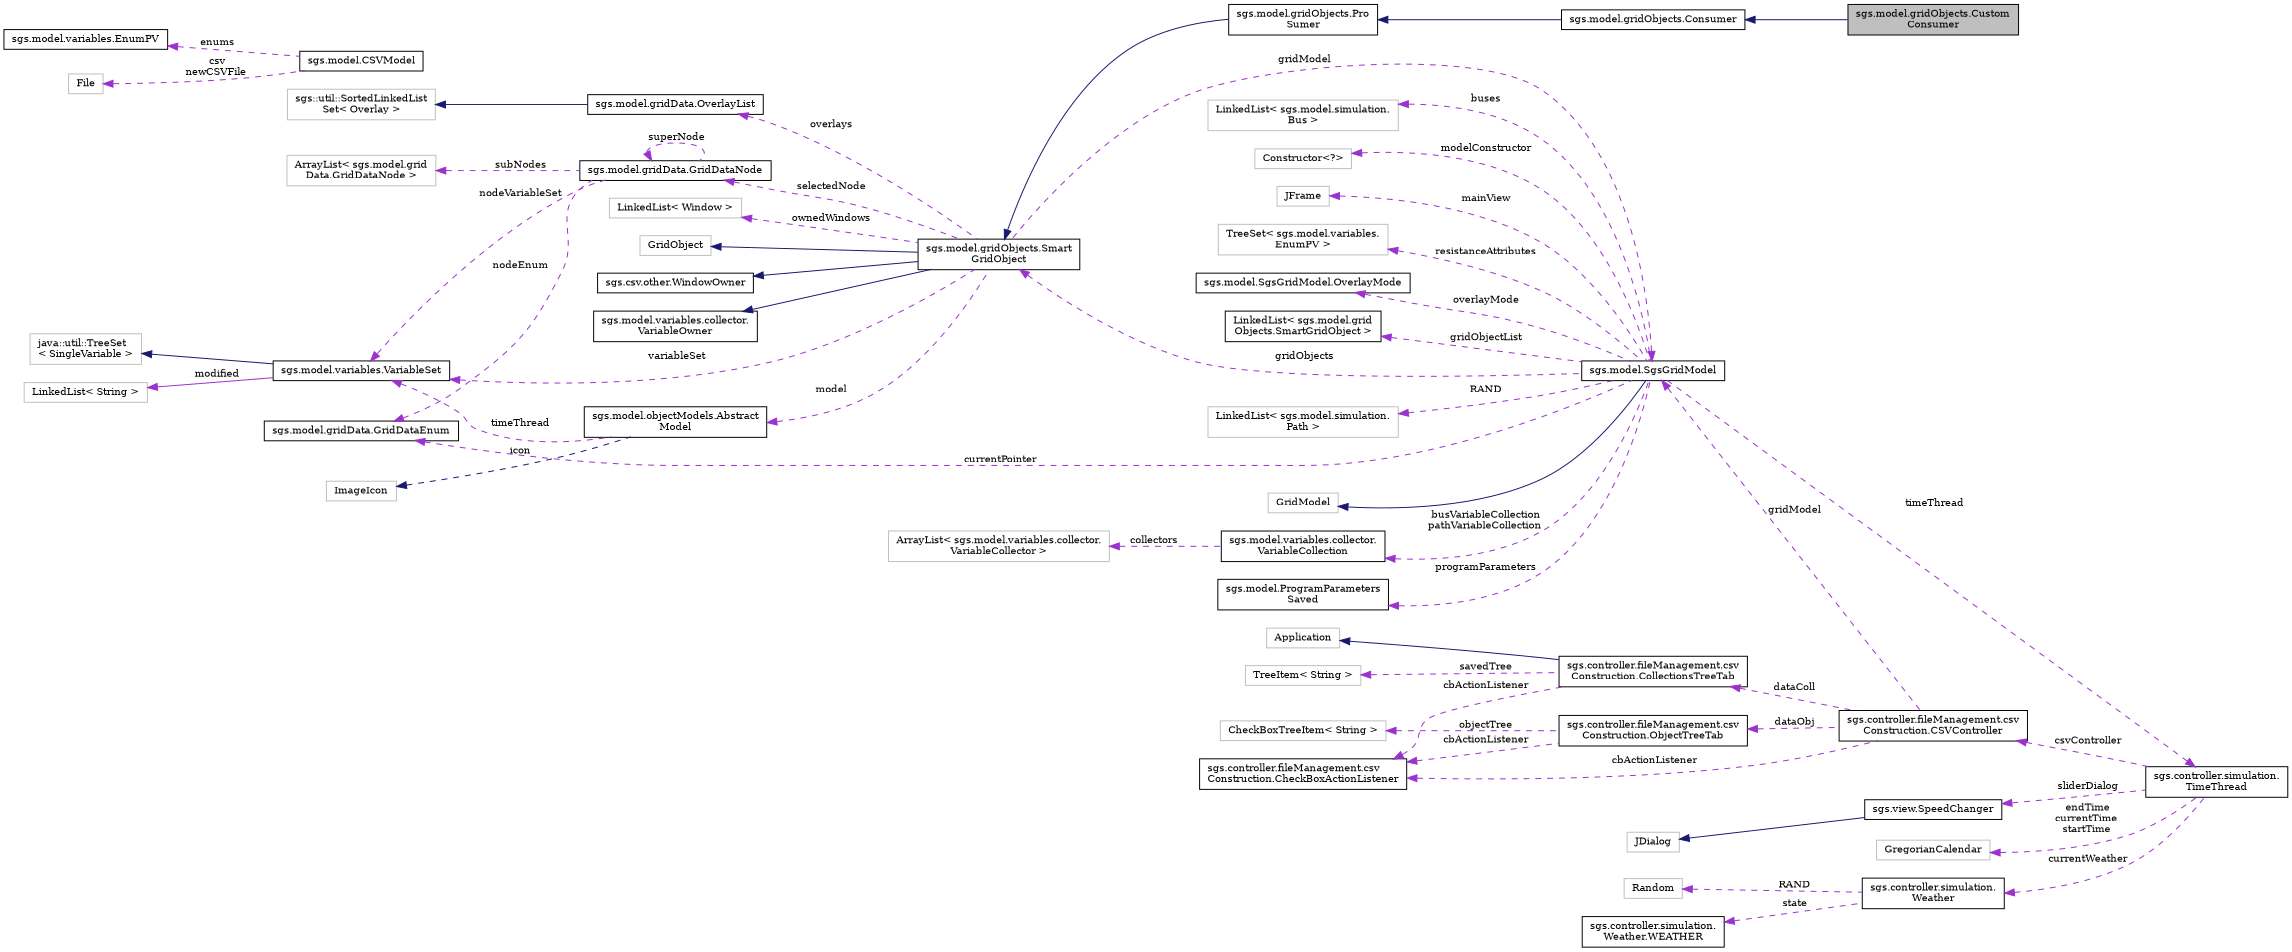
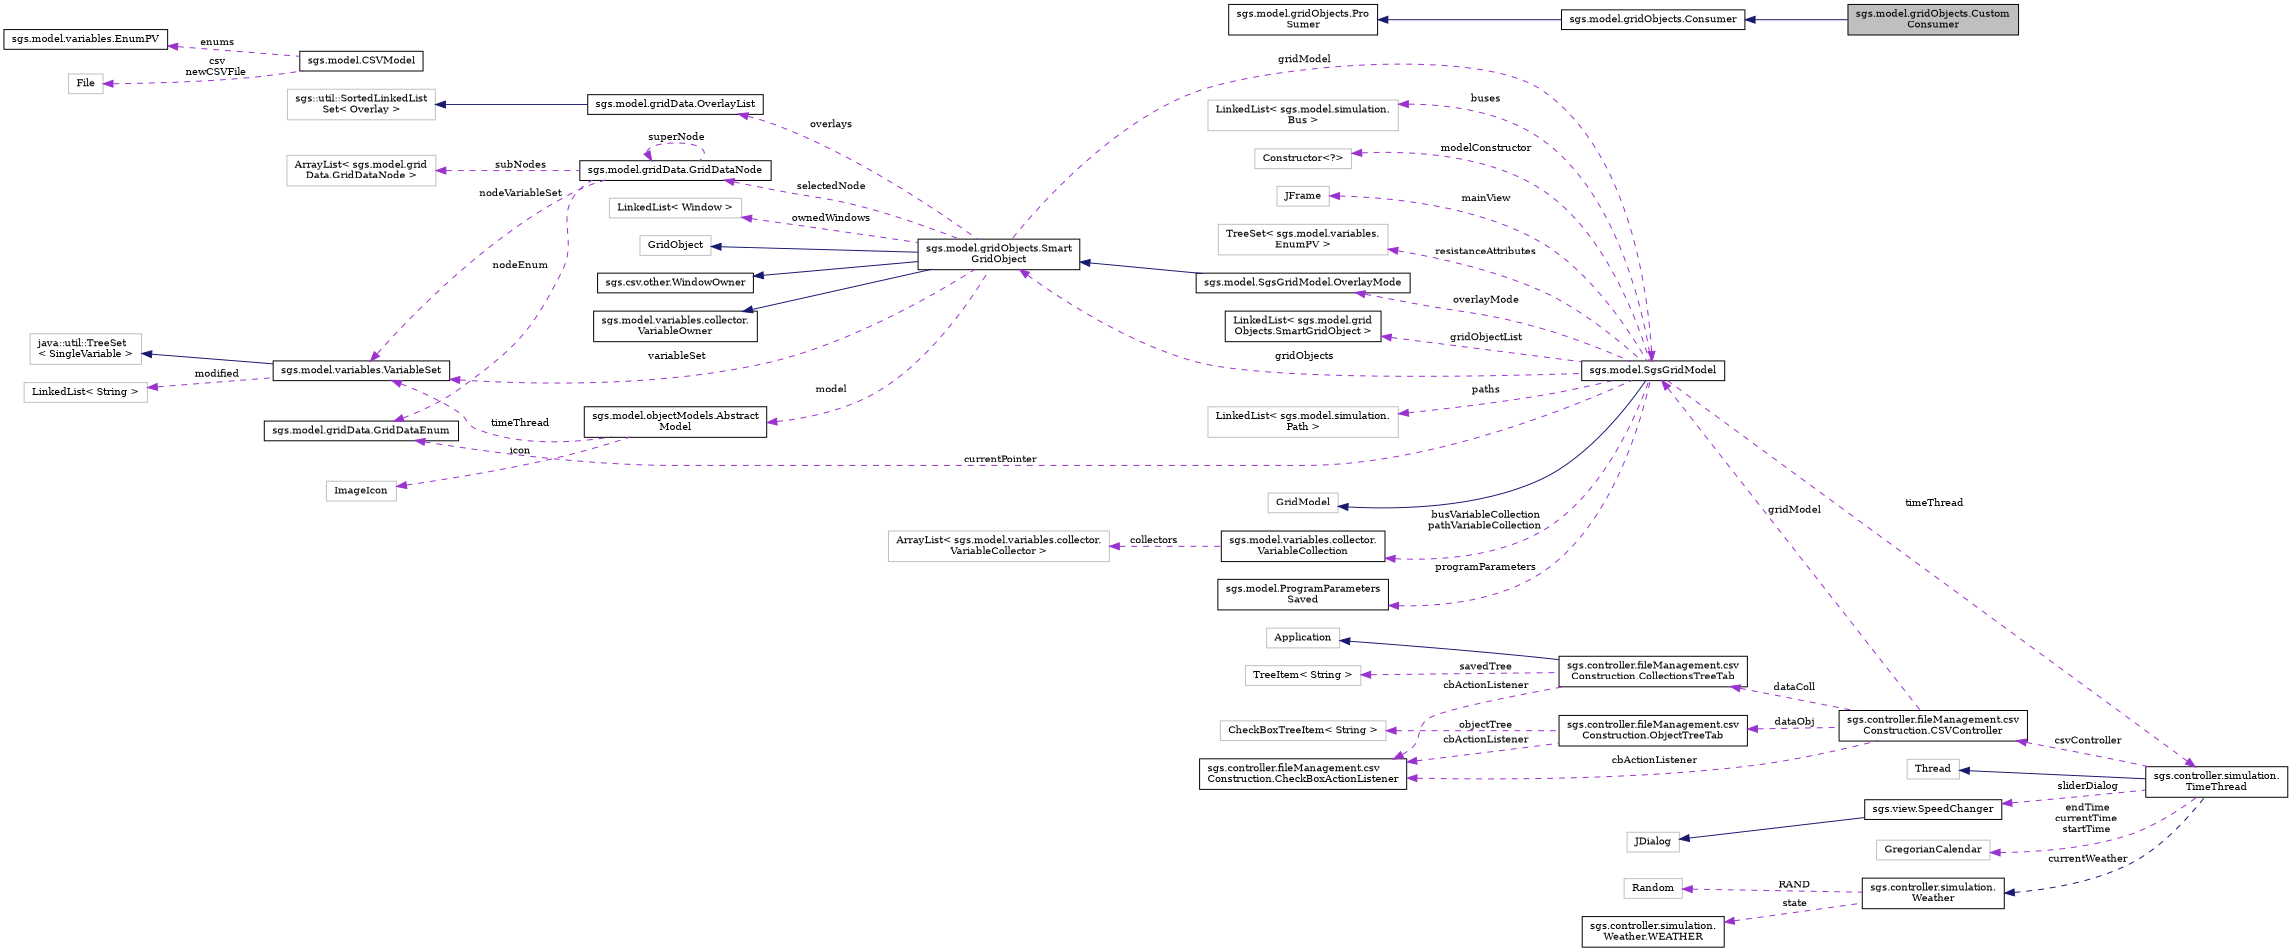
(1086, 88) -> (1146, 268)
(215, 382) -> (215, 382)
(1485, 390) -> (1485, 390)
(520, 466) -> (520, 466)
none -> (1933, 769)
(2122, 868) -> (2122, 868)
